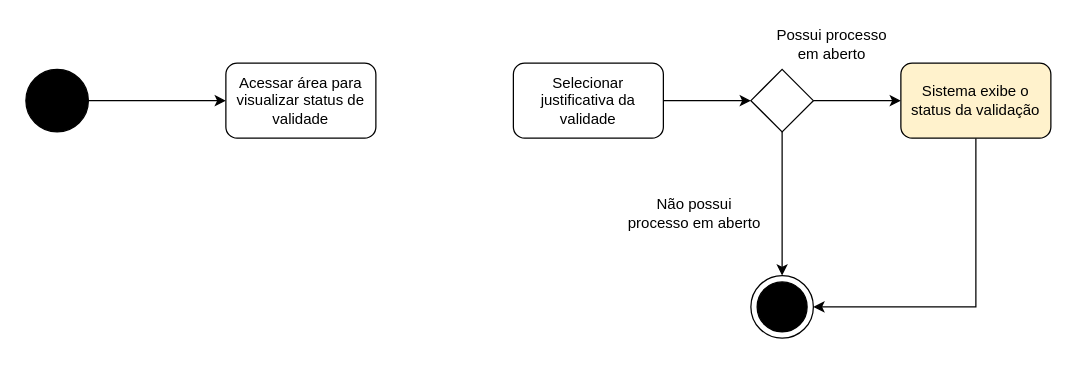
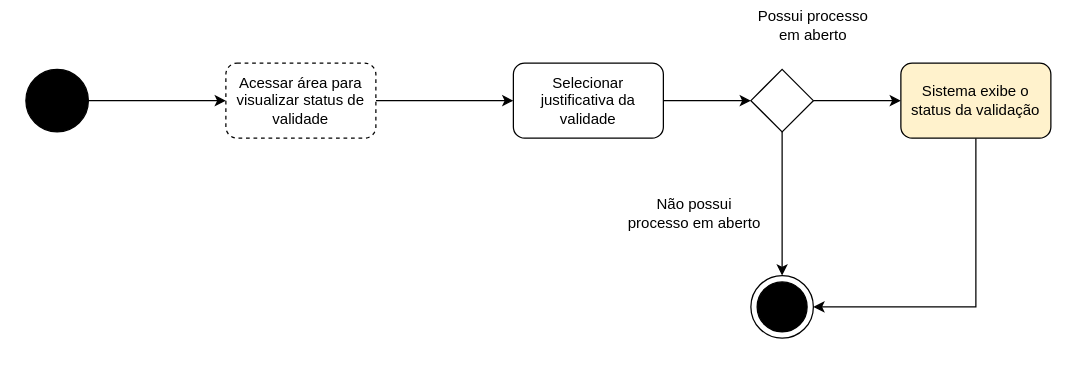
(832, 44) -> (813, 26)
(301, 101) -> (301, 101)
none -> (440, 101)
